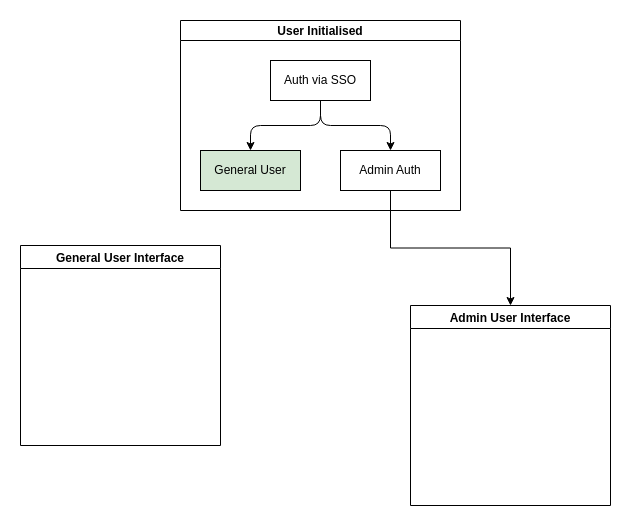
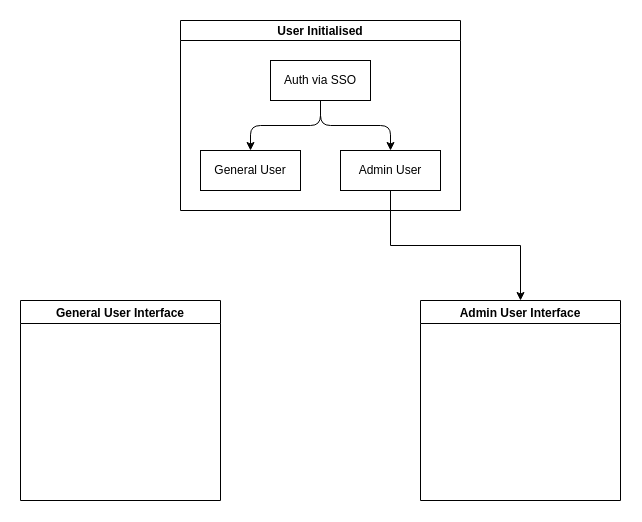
(251, 171) -> (251, 171)
(391, 171) -> (391, 171)
(121, 346) -> (121, 401)
(511, 406) -> (521, 401)
